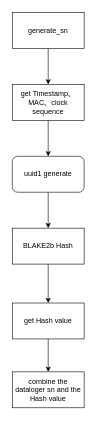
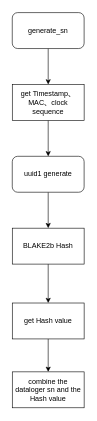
(48, 30) -> (48, 30)
